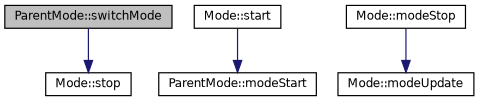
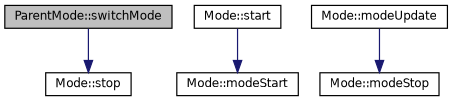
(406, 44) -> (379, 44)
(238, 84) -> (238, 84)
